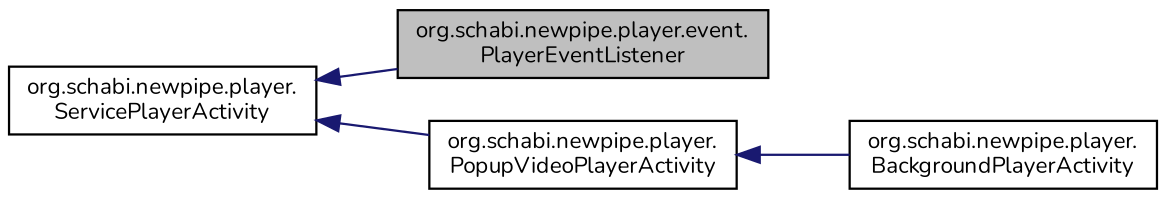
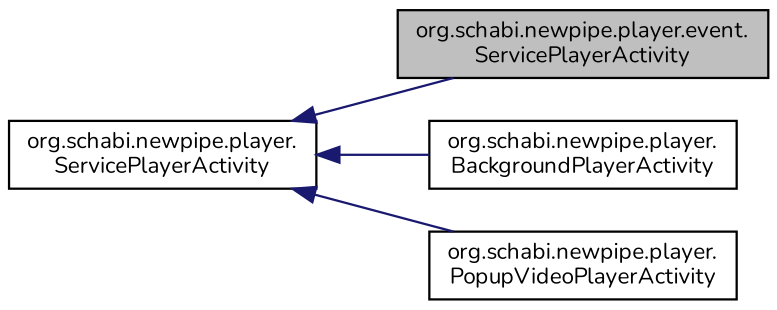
(583, 44) -> (583, 44)
(805, 155) -> (384, 155)
